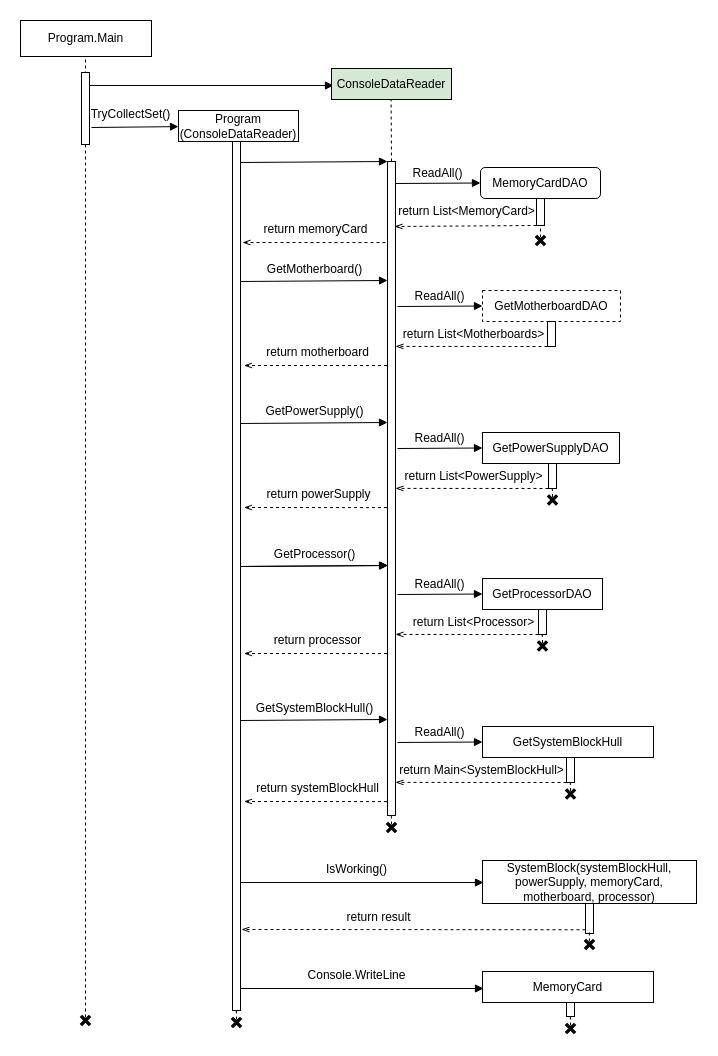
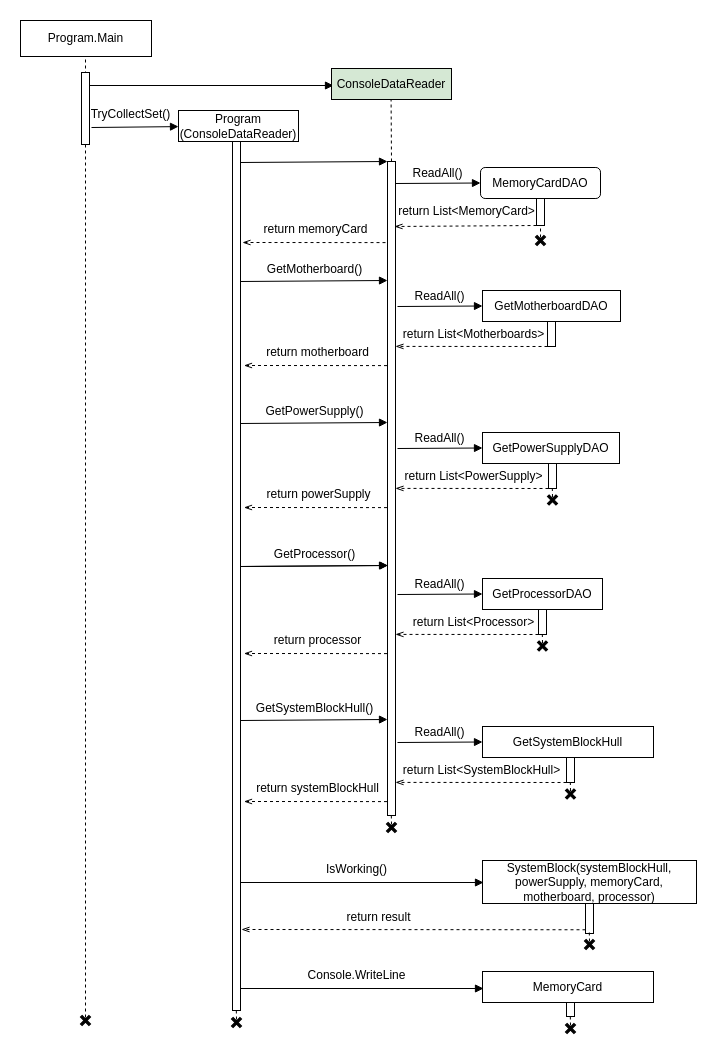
(552, 306) -> (552, 306)
(482, 771) -> (482, 771)
